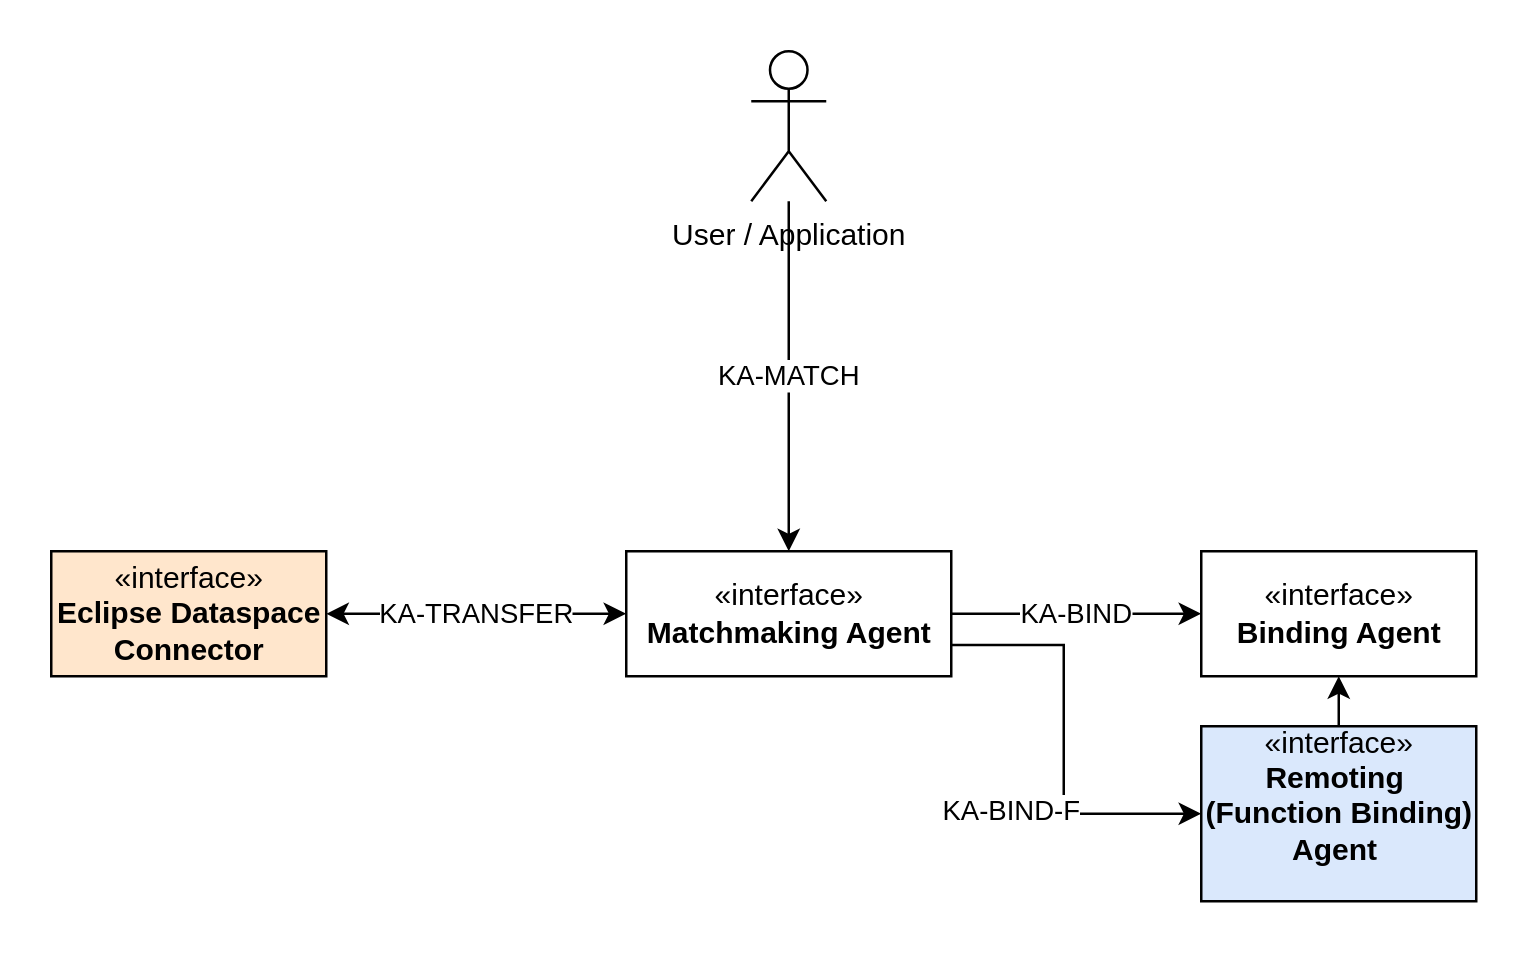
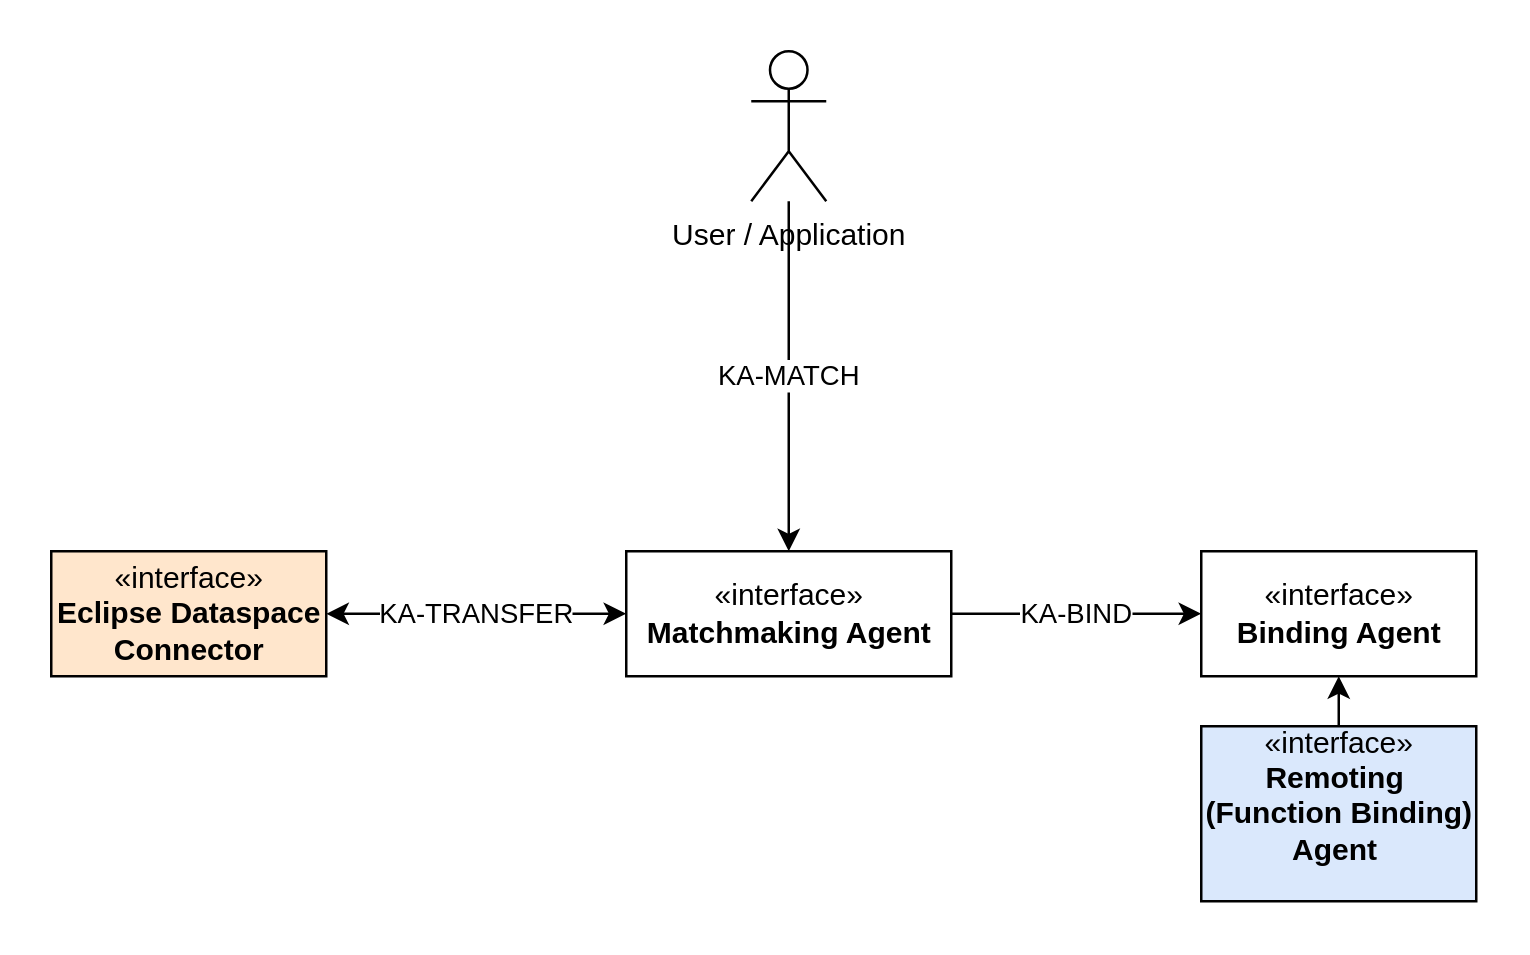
(1064, 675) -> none
